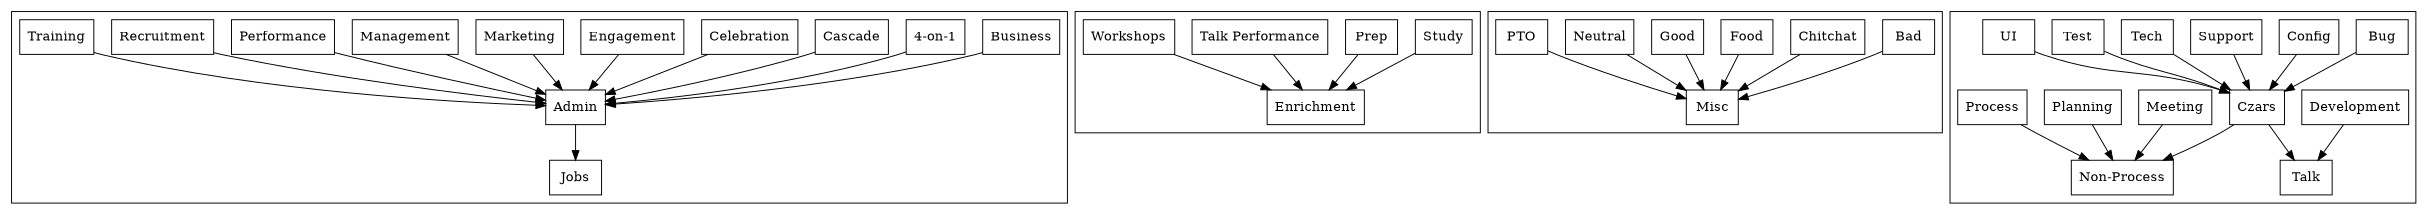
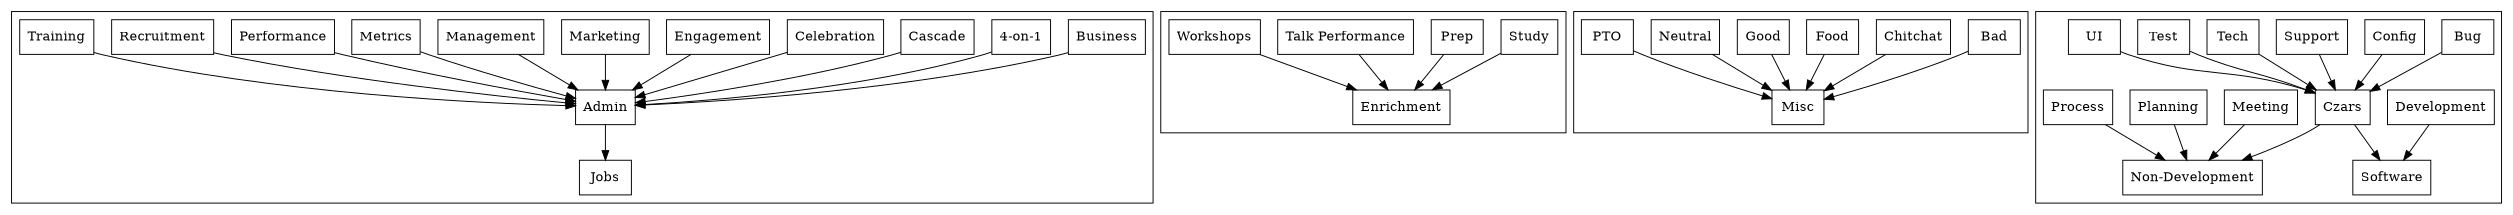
none -> (386, 37)
(2122, 178) -> (2193, 178)
(2306, 178) -> (2392, 178)
